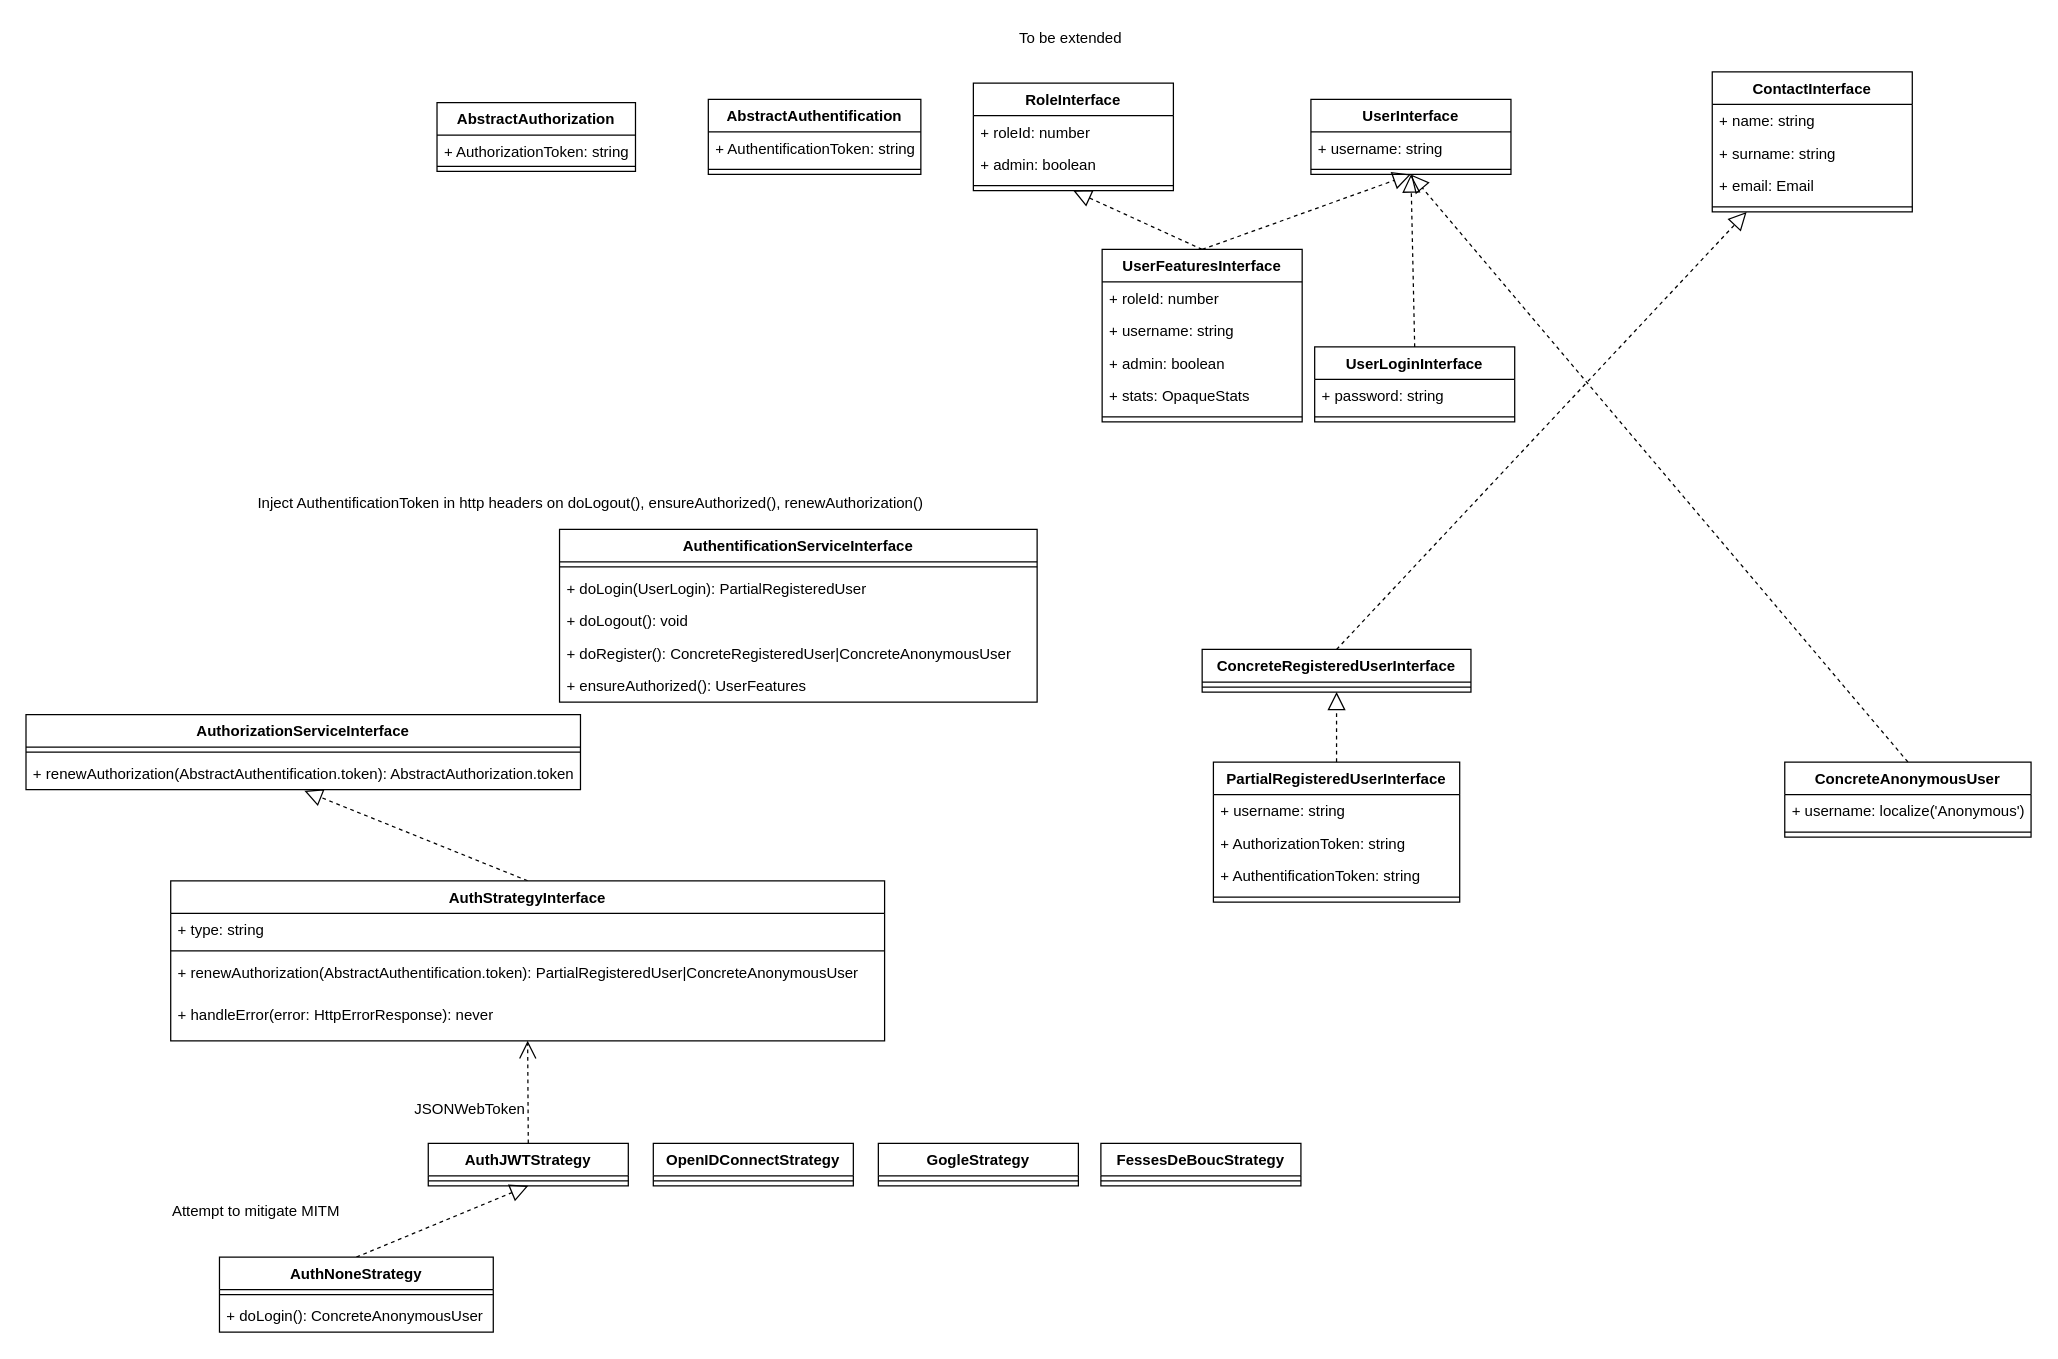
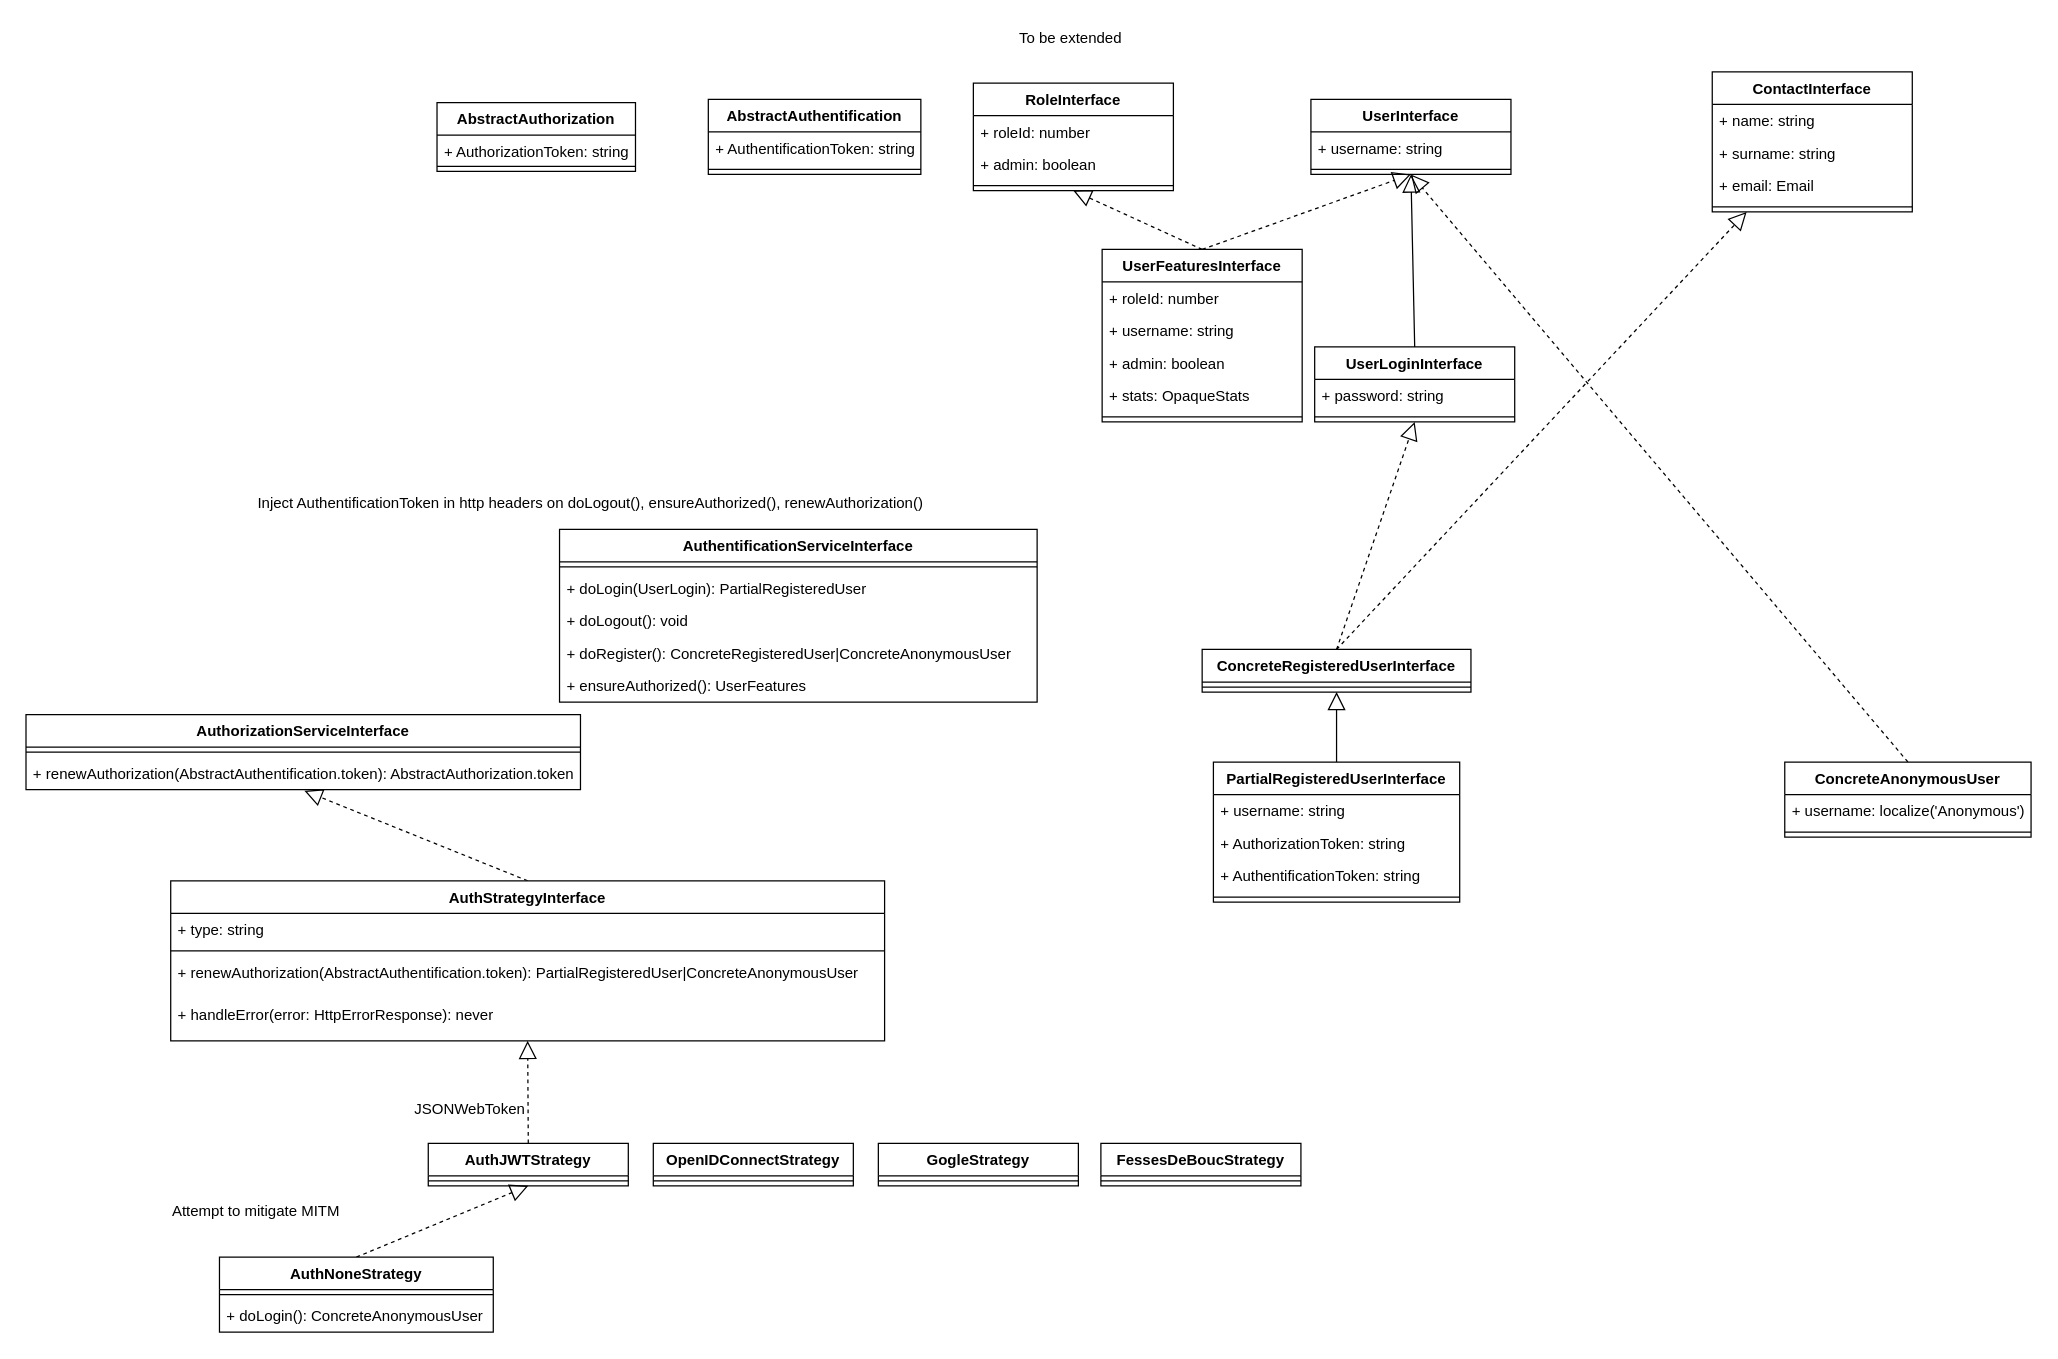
(1413, 269) -> (1413, 269)
none -> (1373, 541)
(1336, 735) -> (1336, 735)
(528, 1051) -> (528, 1059)
